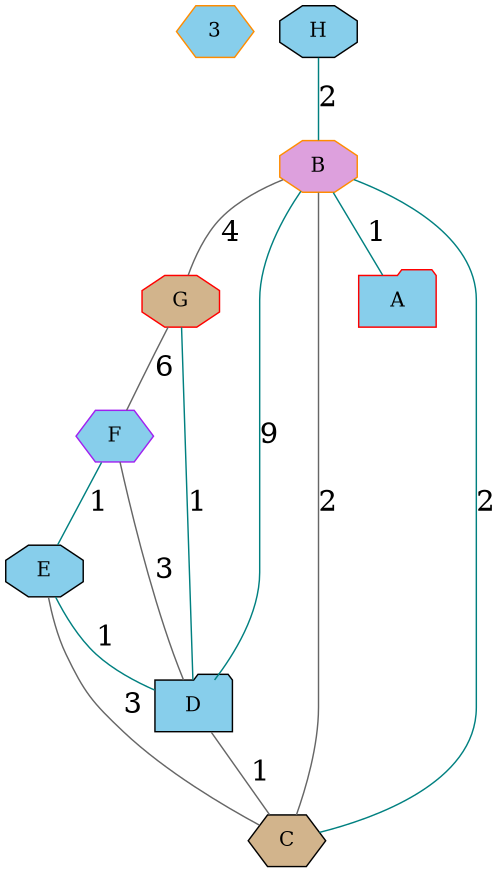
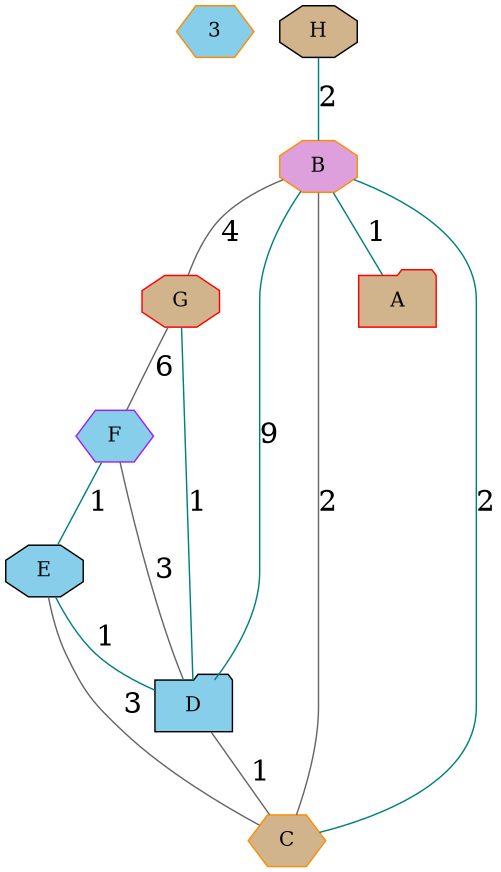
(319, 32) -> (319, 32)
(397, 301) -> (397, 301)
(287, 841) -> (287, 841)
